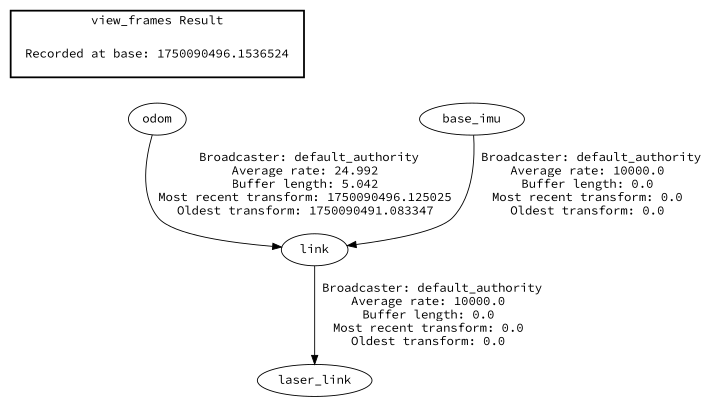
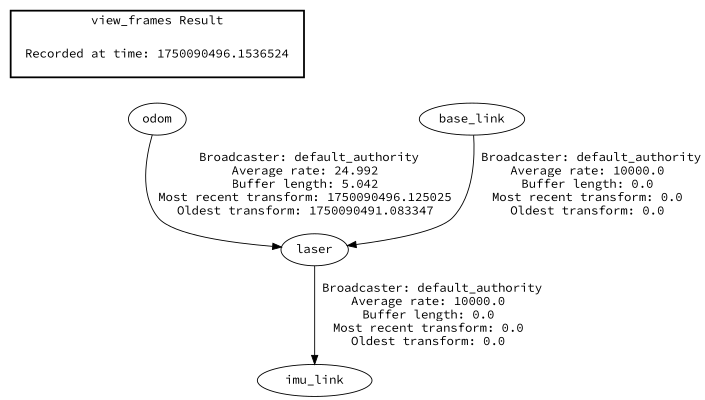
(157, 54) -> (157, 54)
(472, 119) -> (472, 119)
(315, 250) -> (315, 250)
(315, 380) -> (315, 380)
